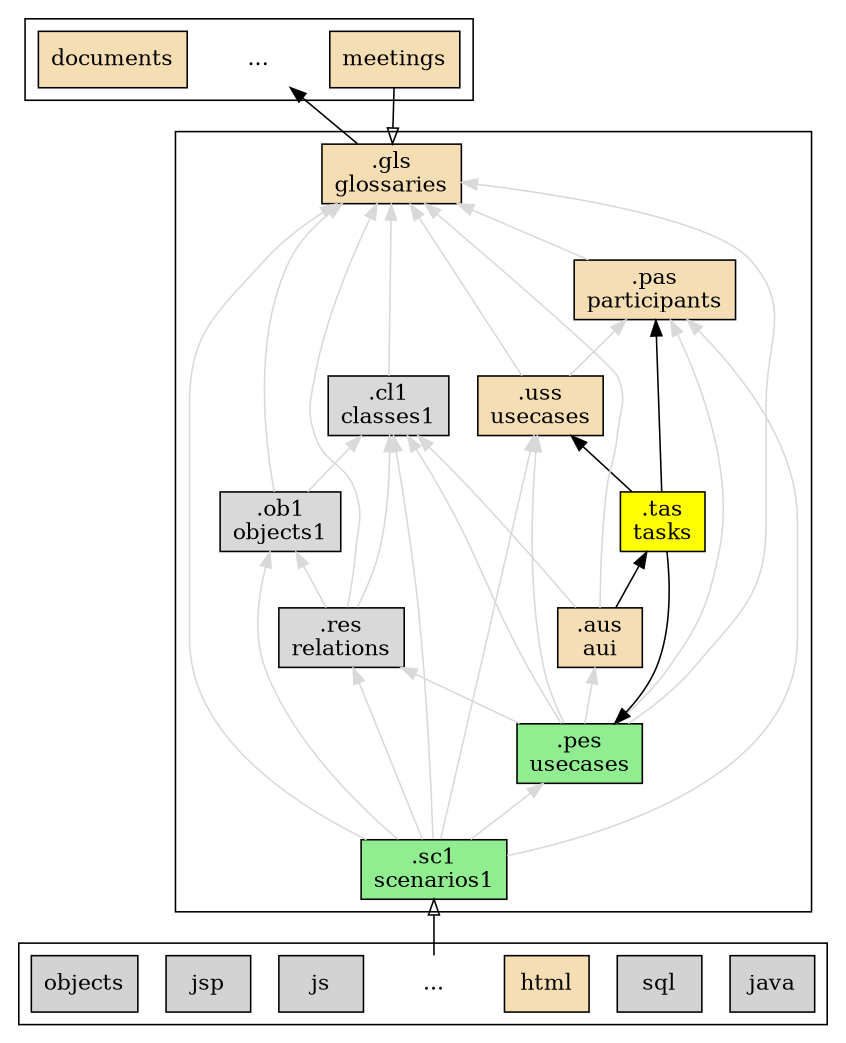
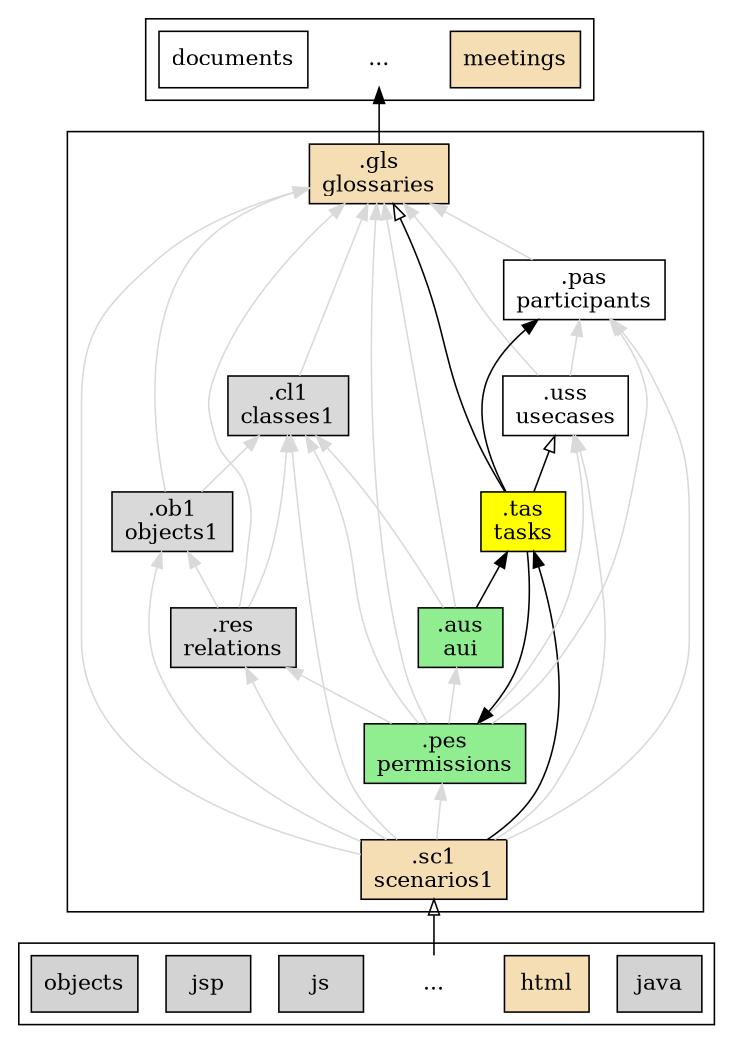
(113, 60) -> (233, 60)
(393, 110) -> (447, 357)
(655, 290) -> (584, 290)
(540, 406) -> (566, 406)
(601, 464) -> (542, 471)
(600, 638) -> (461, 638)
none -> (558, 714)
(580, 754) -> (445, 754)
(434, 870) -> (434, 870)
(660, 984) -> none
